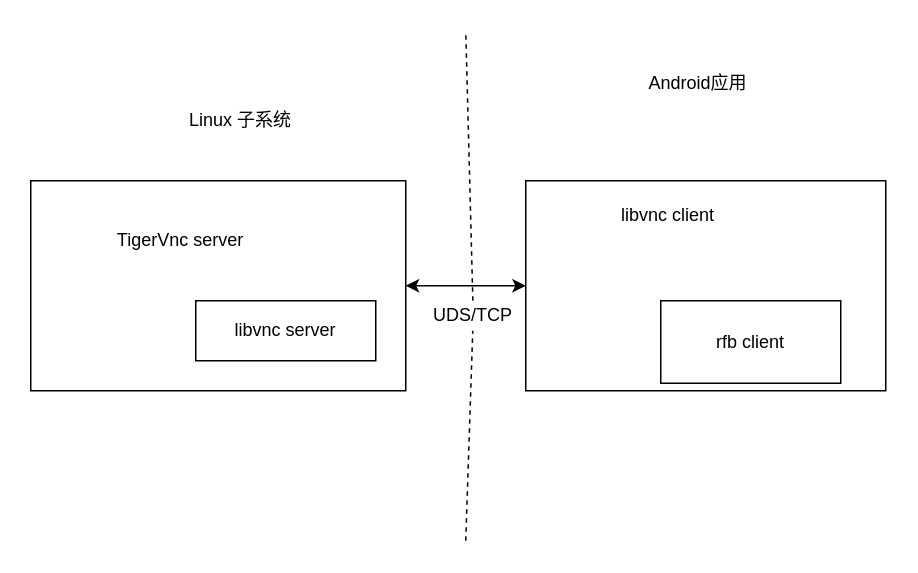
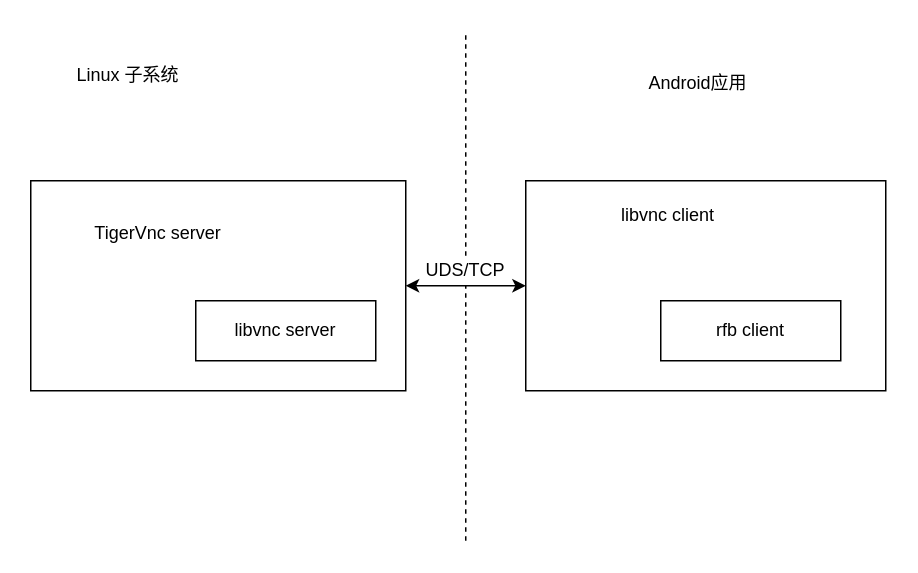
(241, 121) -> (128, 76)
(181, 241) -> (158, 233)
(473, 316) -> (466, 271)
(751, 342) -> (751, 331)
